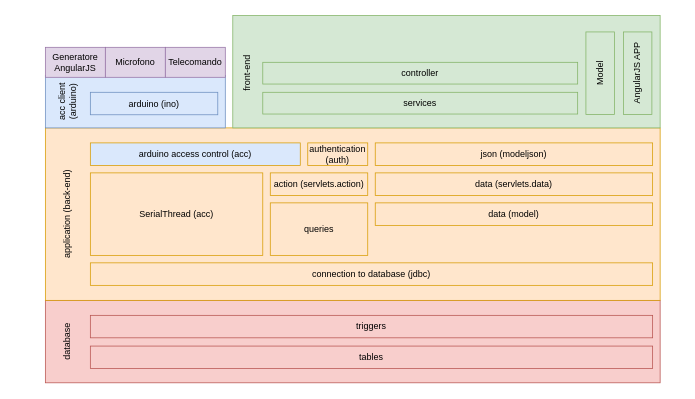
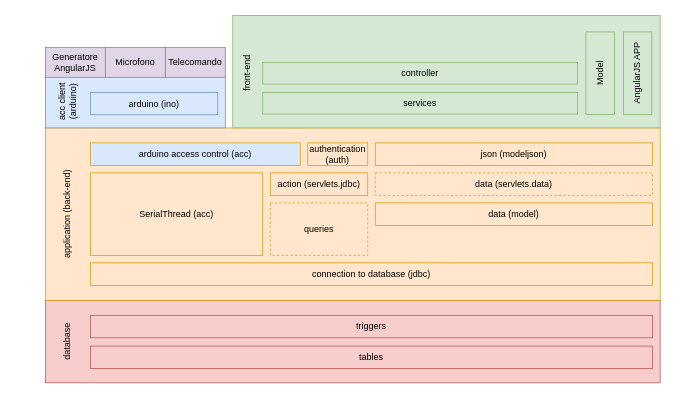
(319, 184) -> (319, 184)
(514, 184) -> (514, 184)
(319, 229) -> (319, 229)
